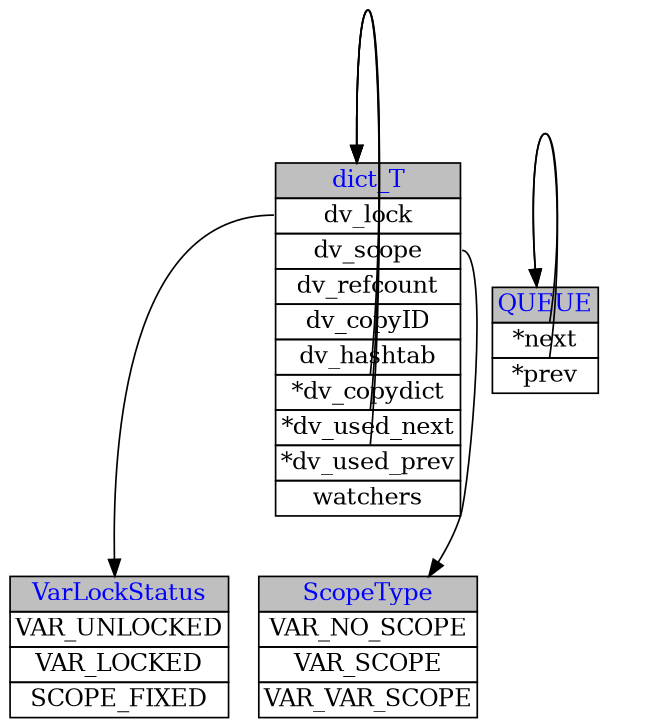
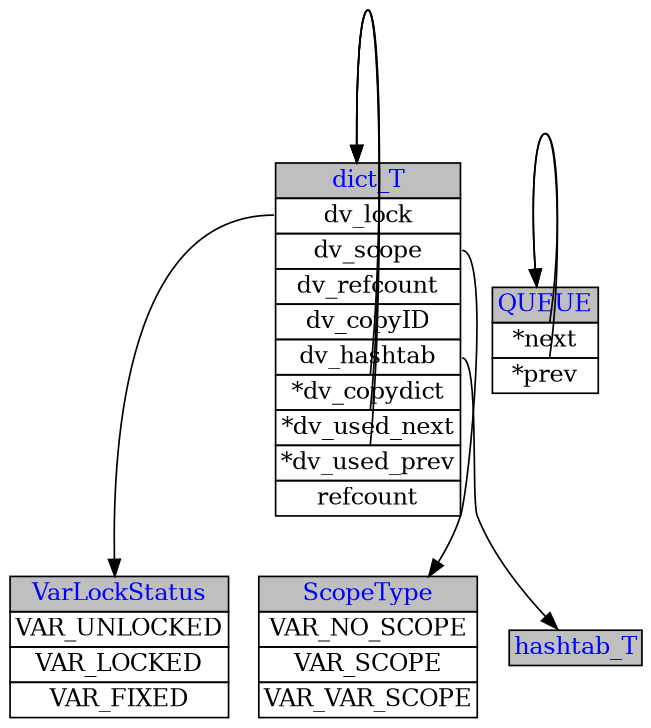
(368, 497) -> (368, 497)
none -> (575, 647)
(119, 699) -> (119, 699)
